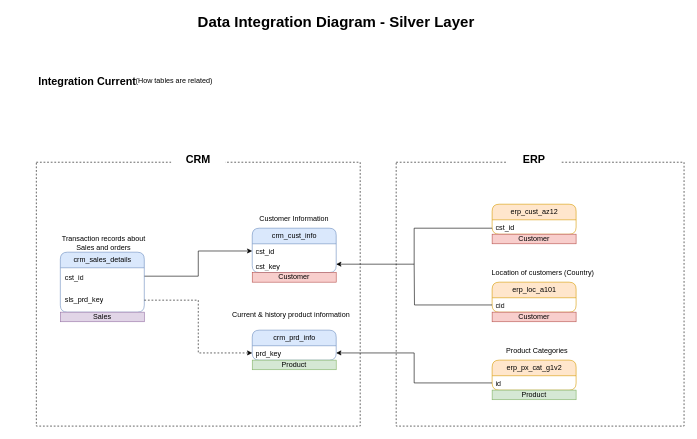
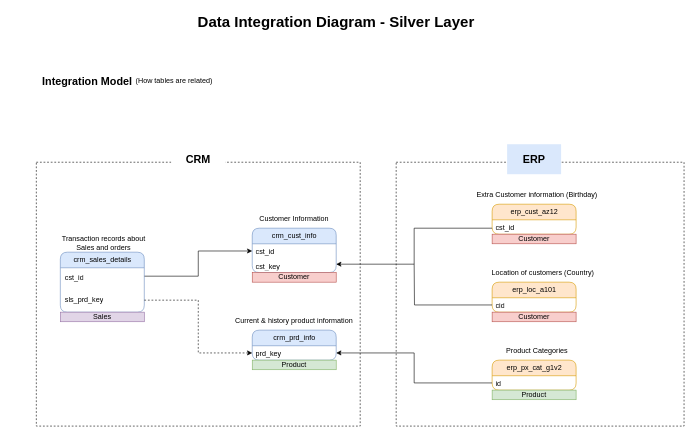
(87, 81) -> (87, 81)
(534, 159) -> (534, 159)
none -> (537, 195)
(291, 315) -> (294, 321)
